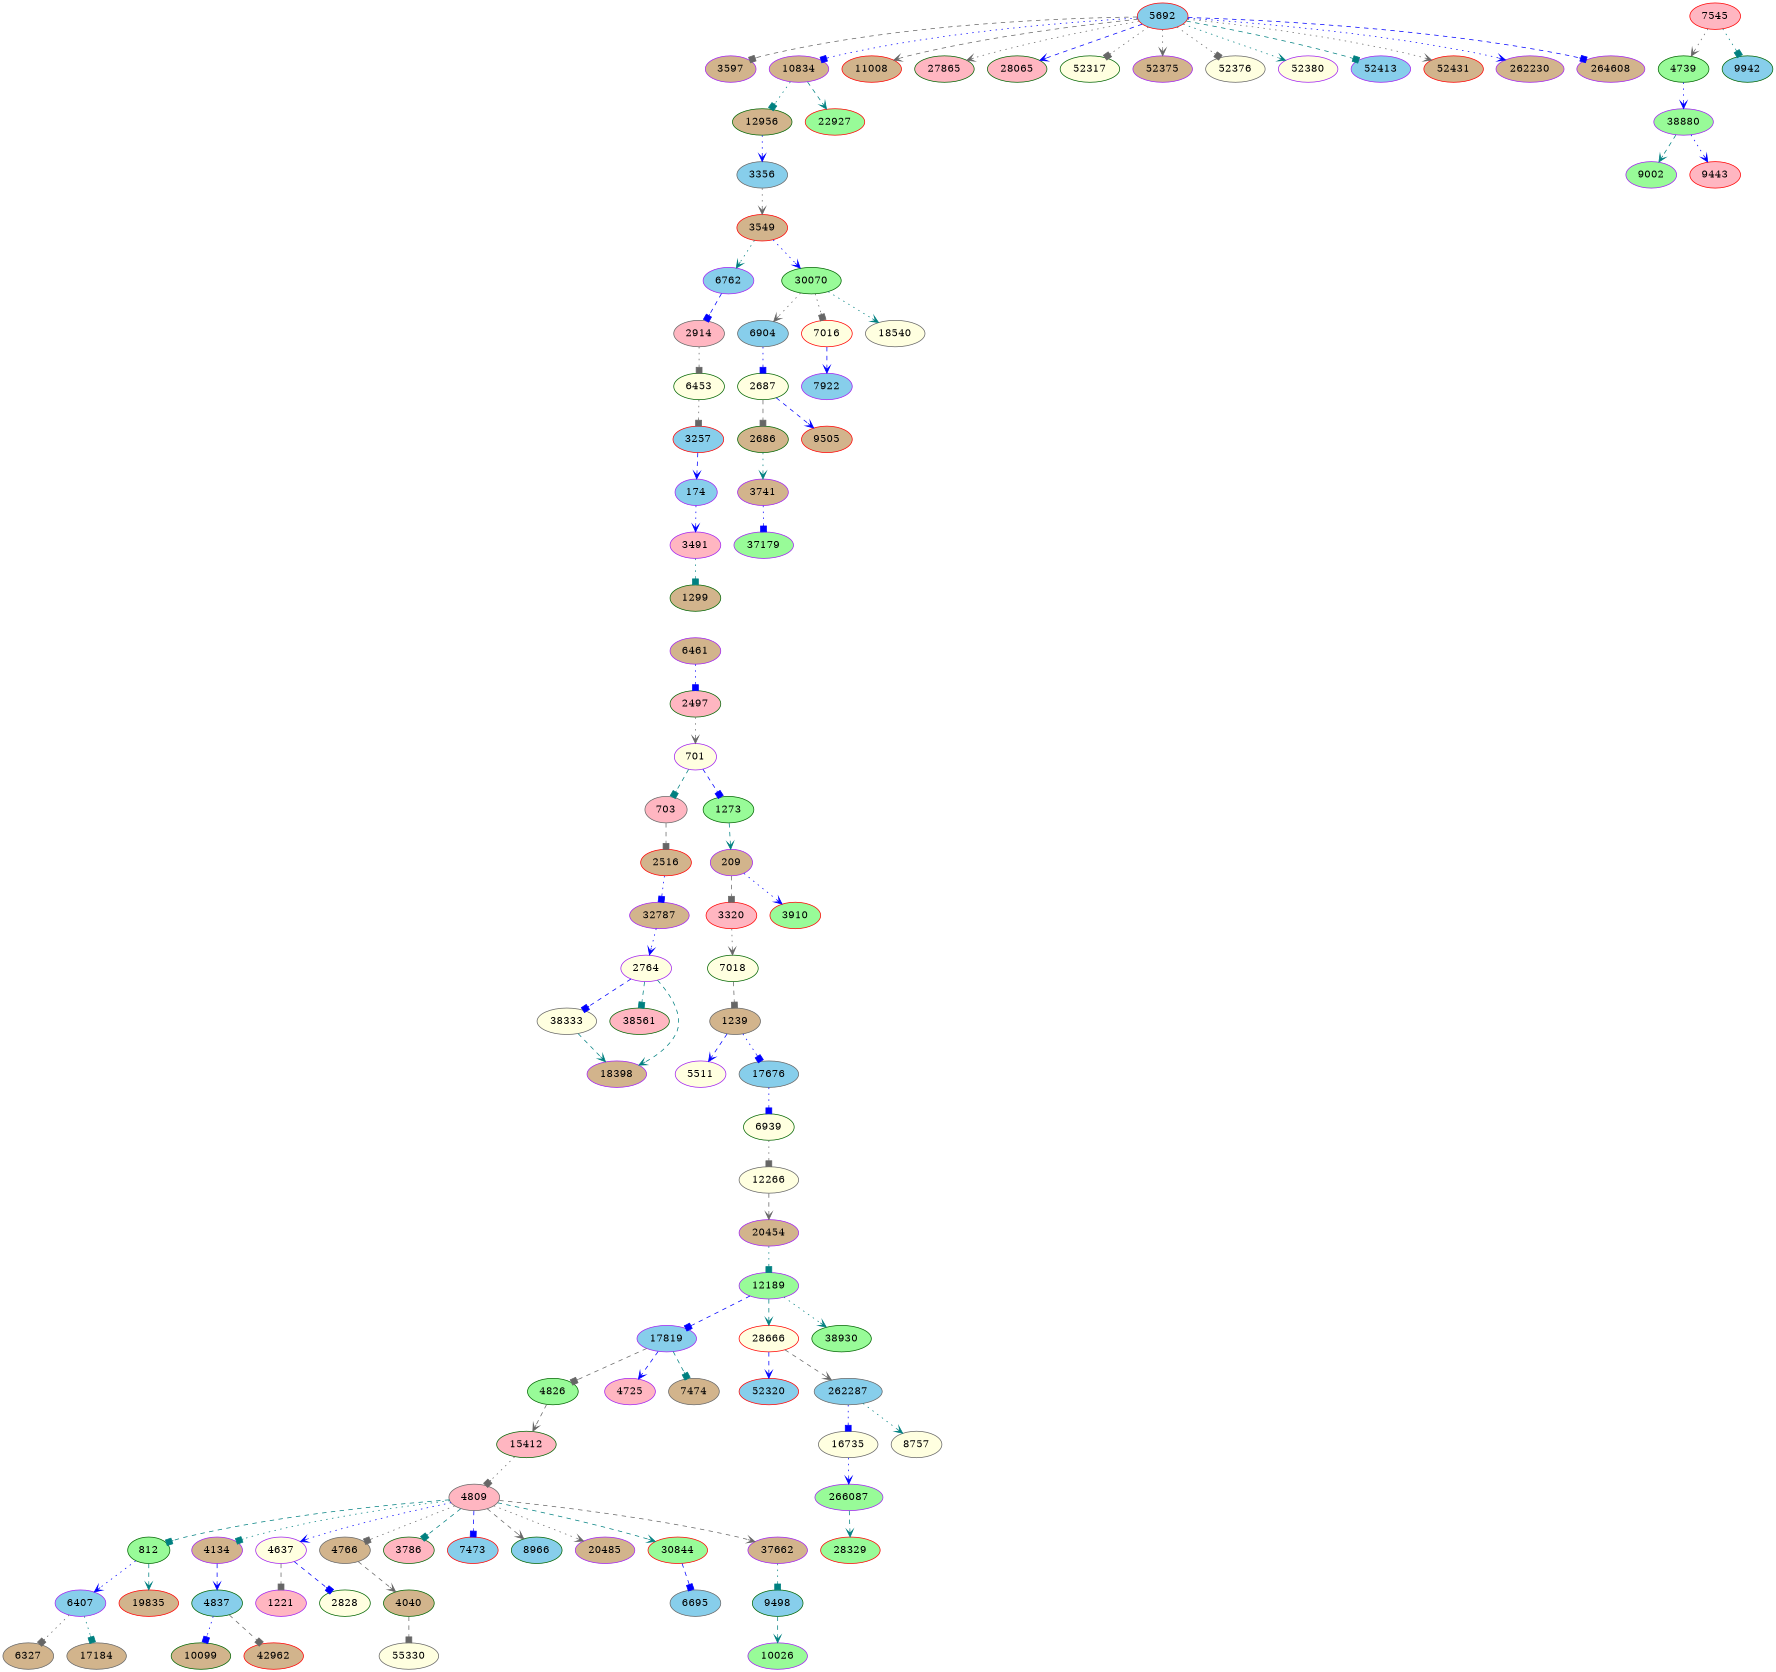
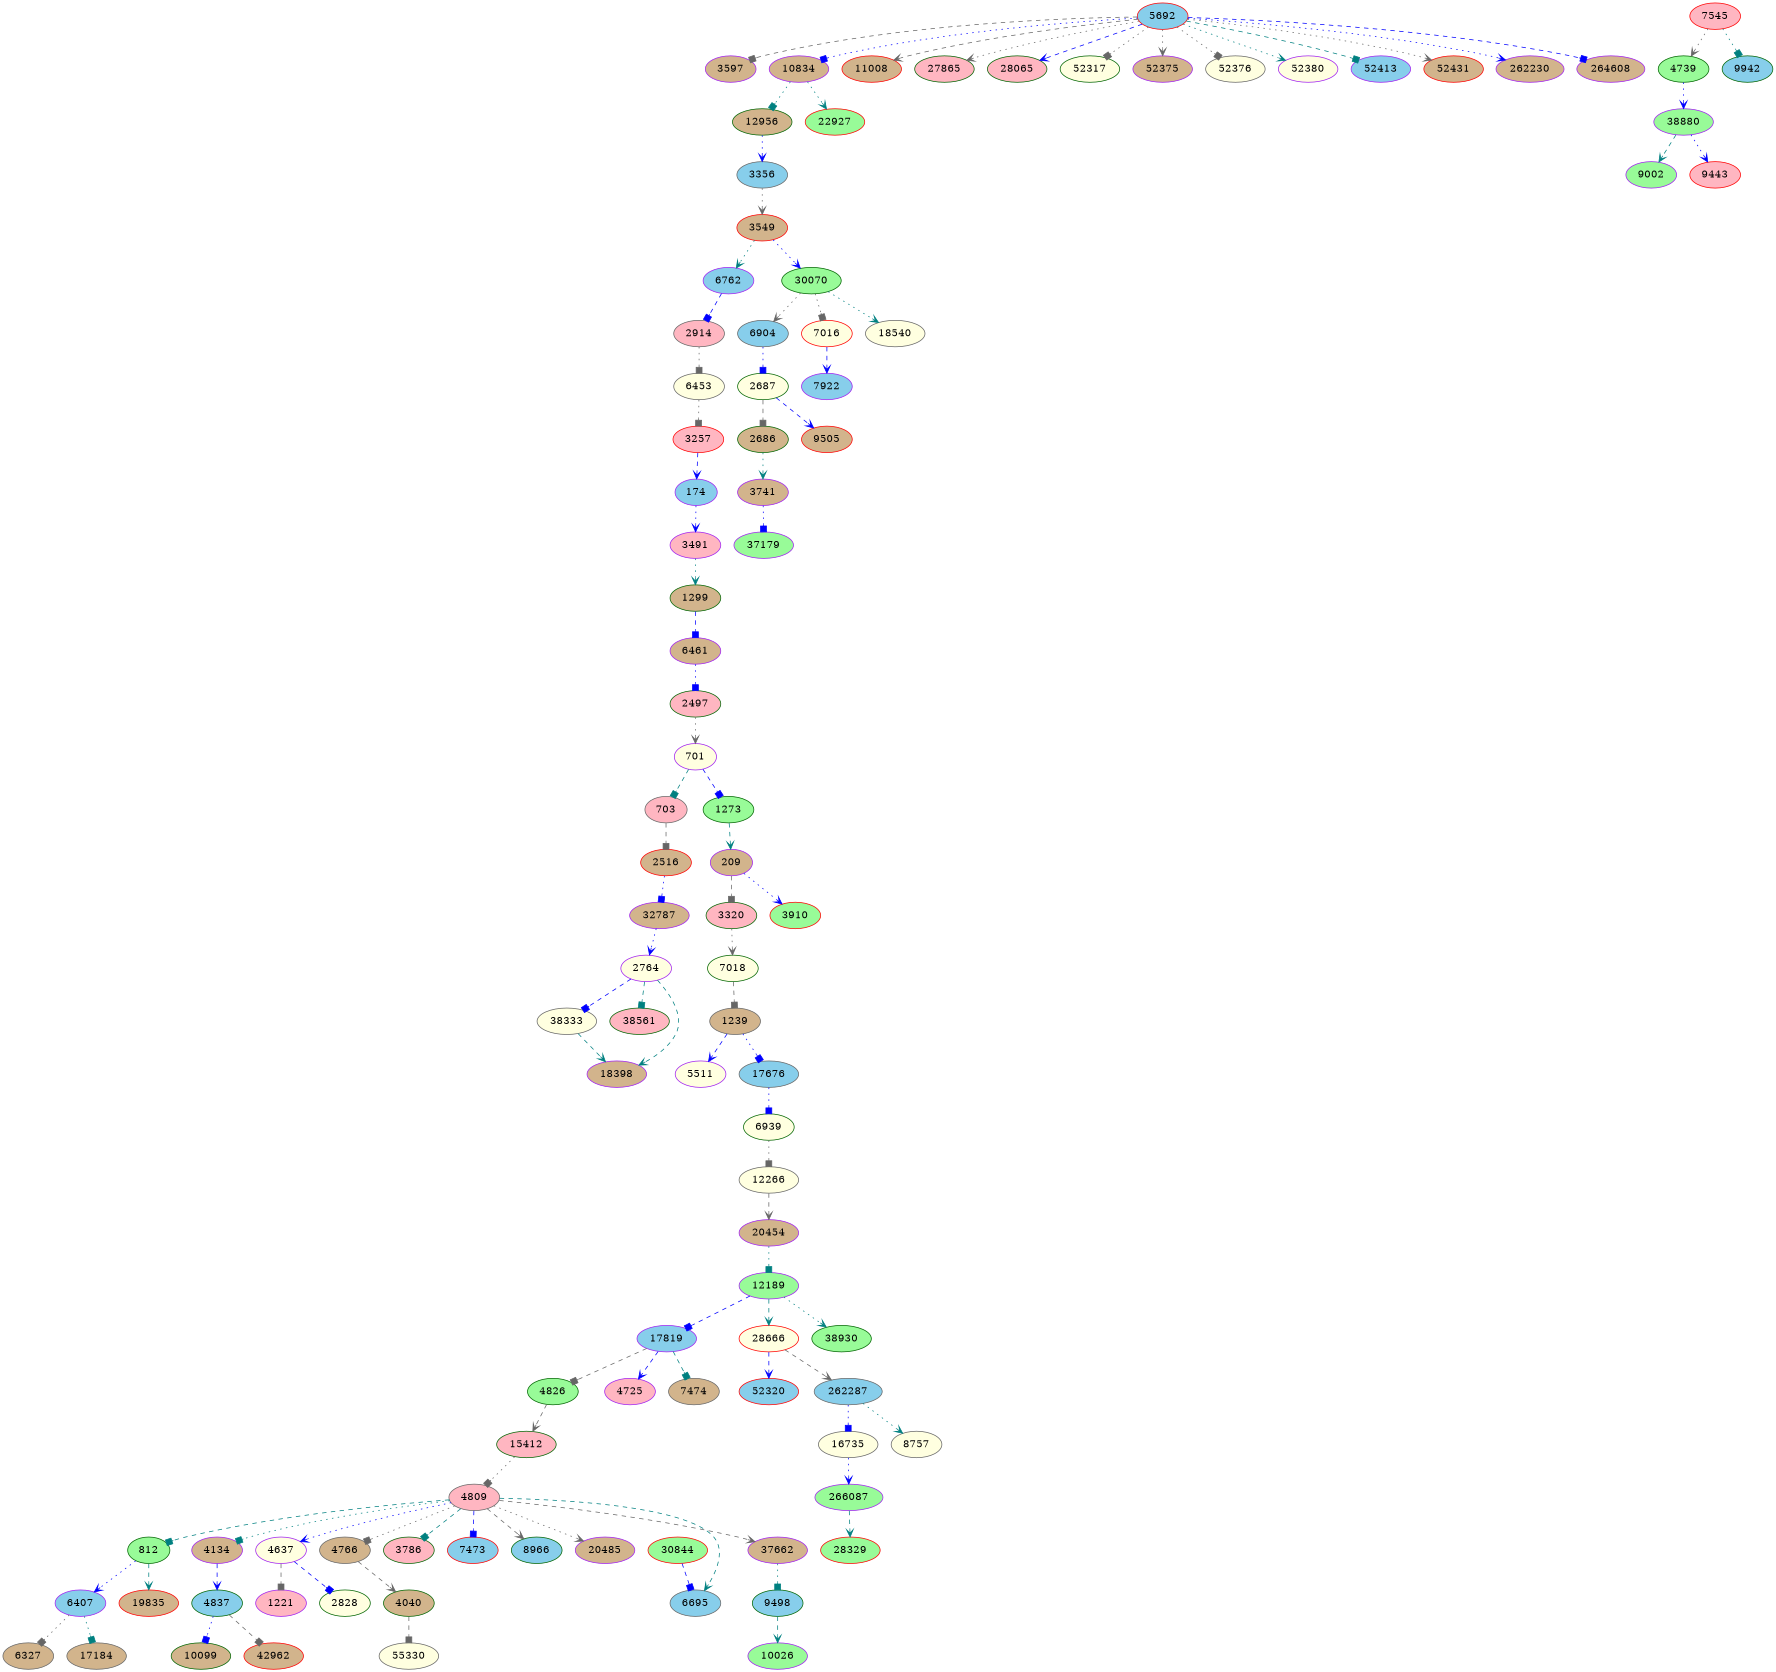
(815, 93) -> (815, 93)
(699, 386) -> (699, 386)
(698, 439) -> (698, 439)
(695, 568) -> (695, 568)
none -> (695, 621)
(731, 915) -> (731, 915)
(573, 1520) -> (635, 1509)
